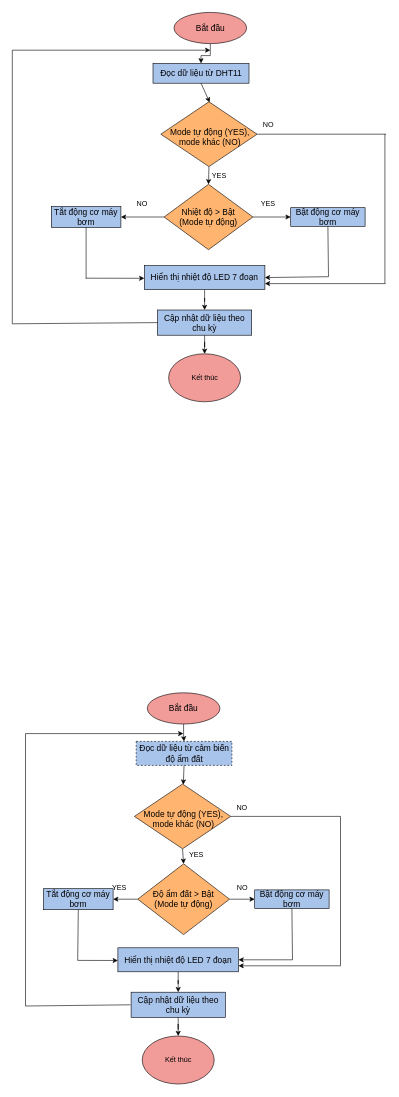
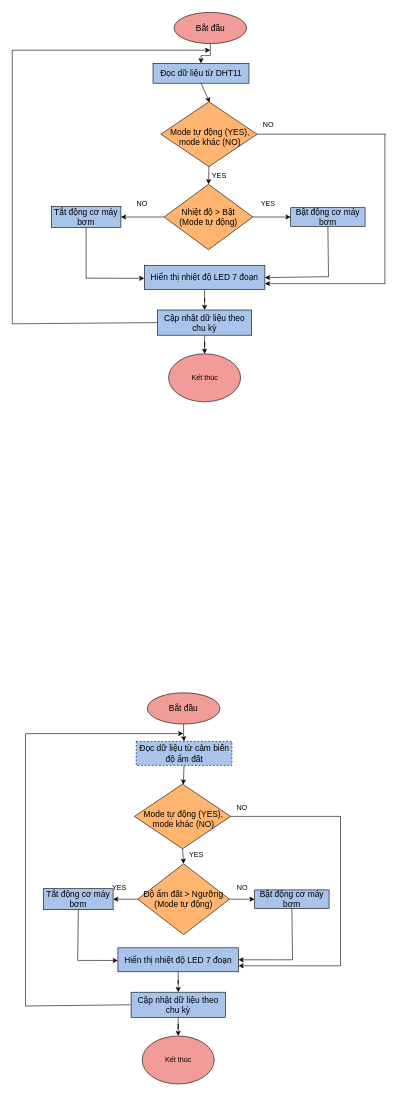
(184, 899) -> (184, 899)
